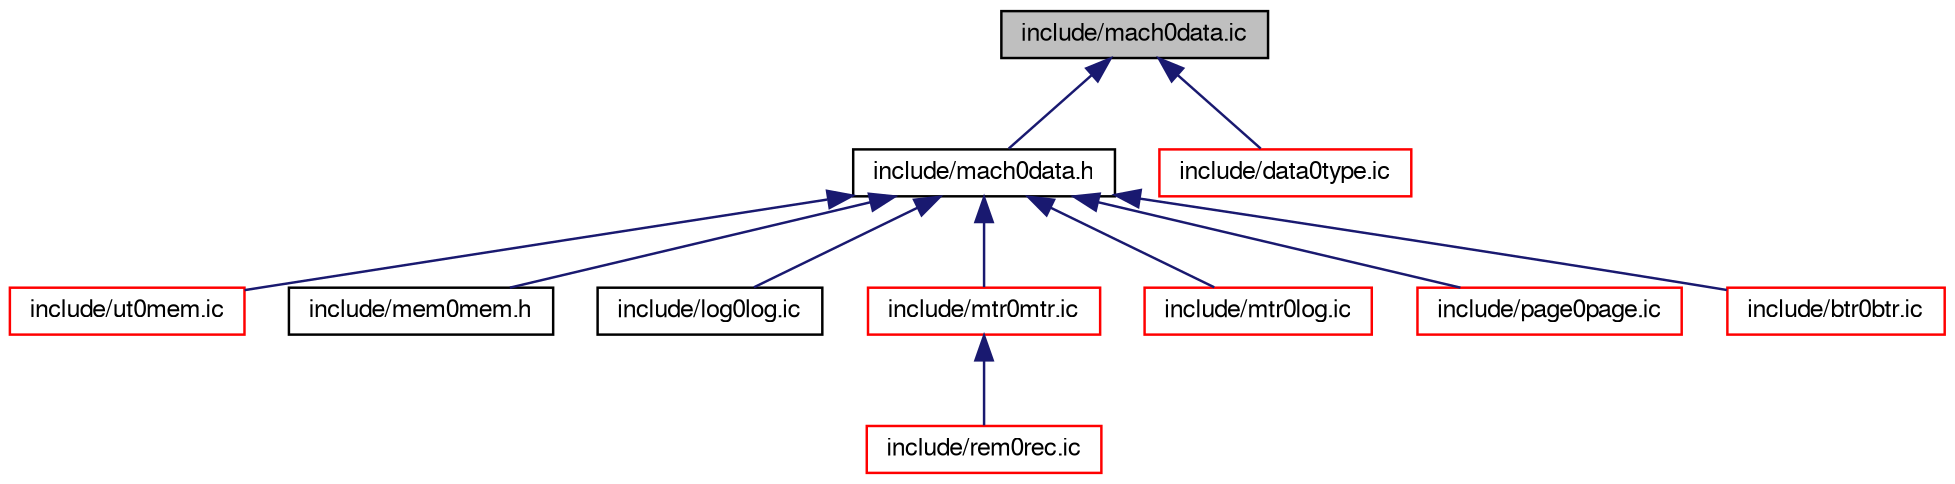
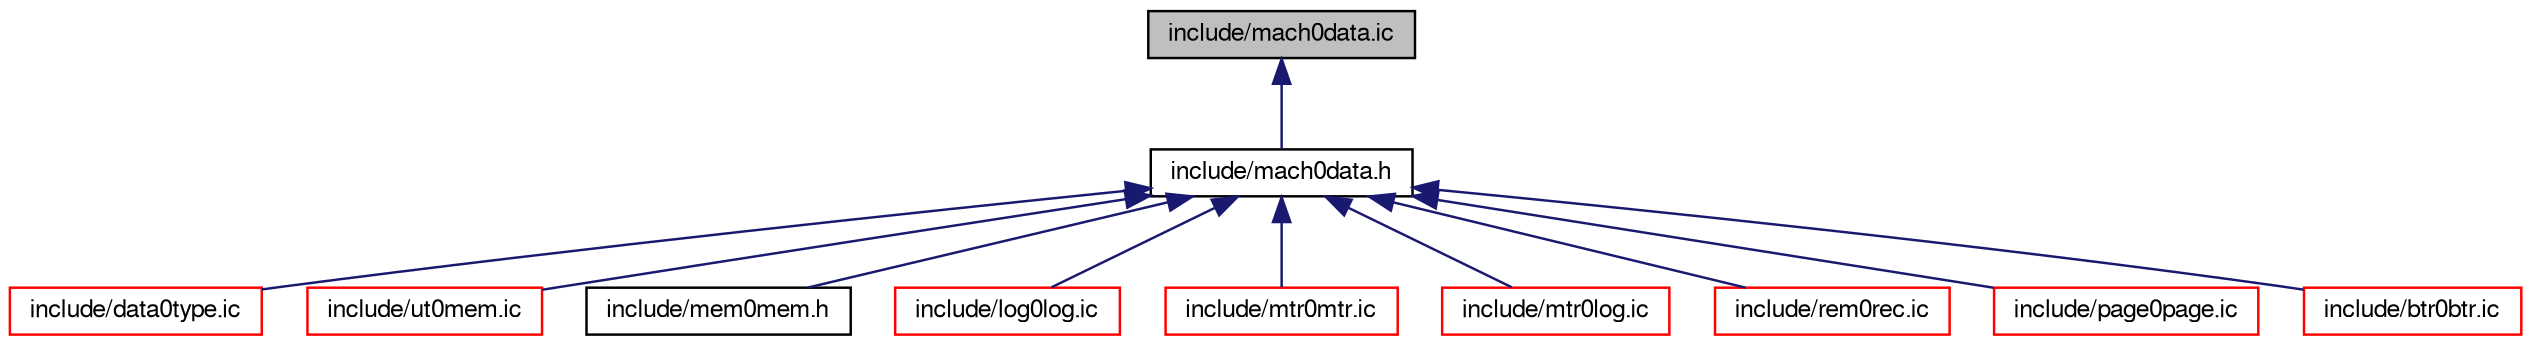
(1219, 112) -> (693, 237)
(710, 311) -> (1008, 311)
(984, 393) -> (1569, 245)
